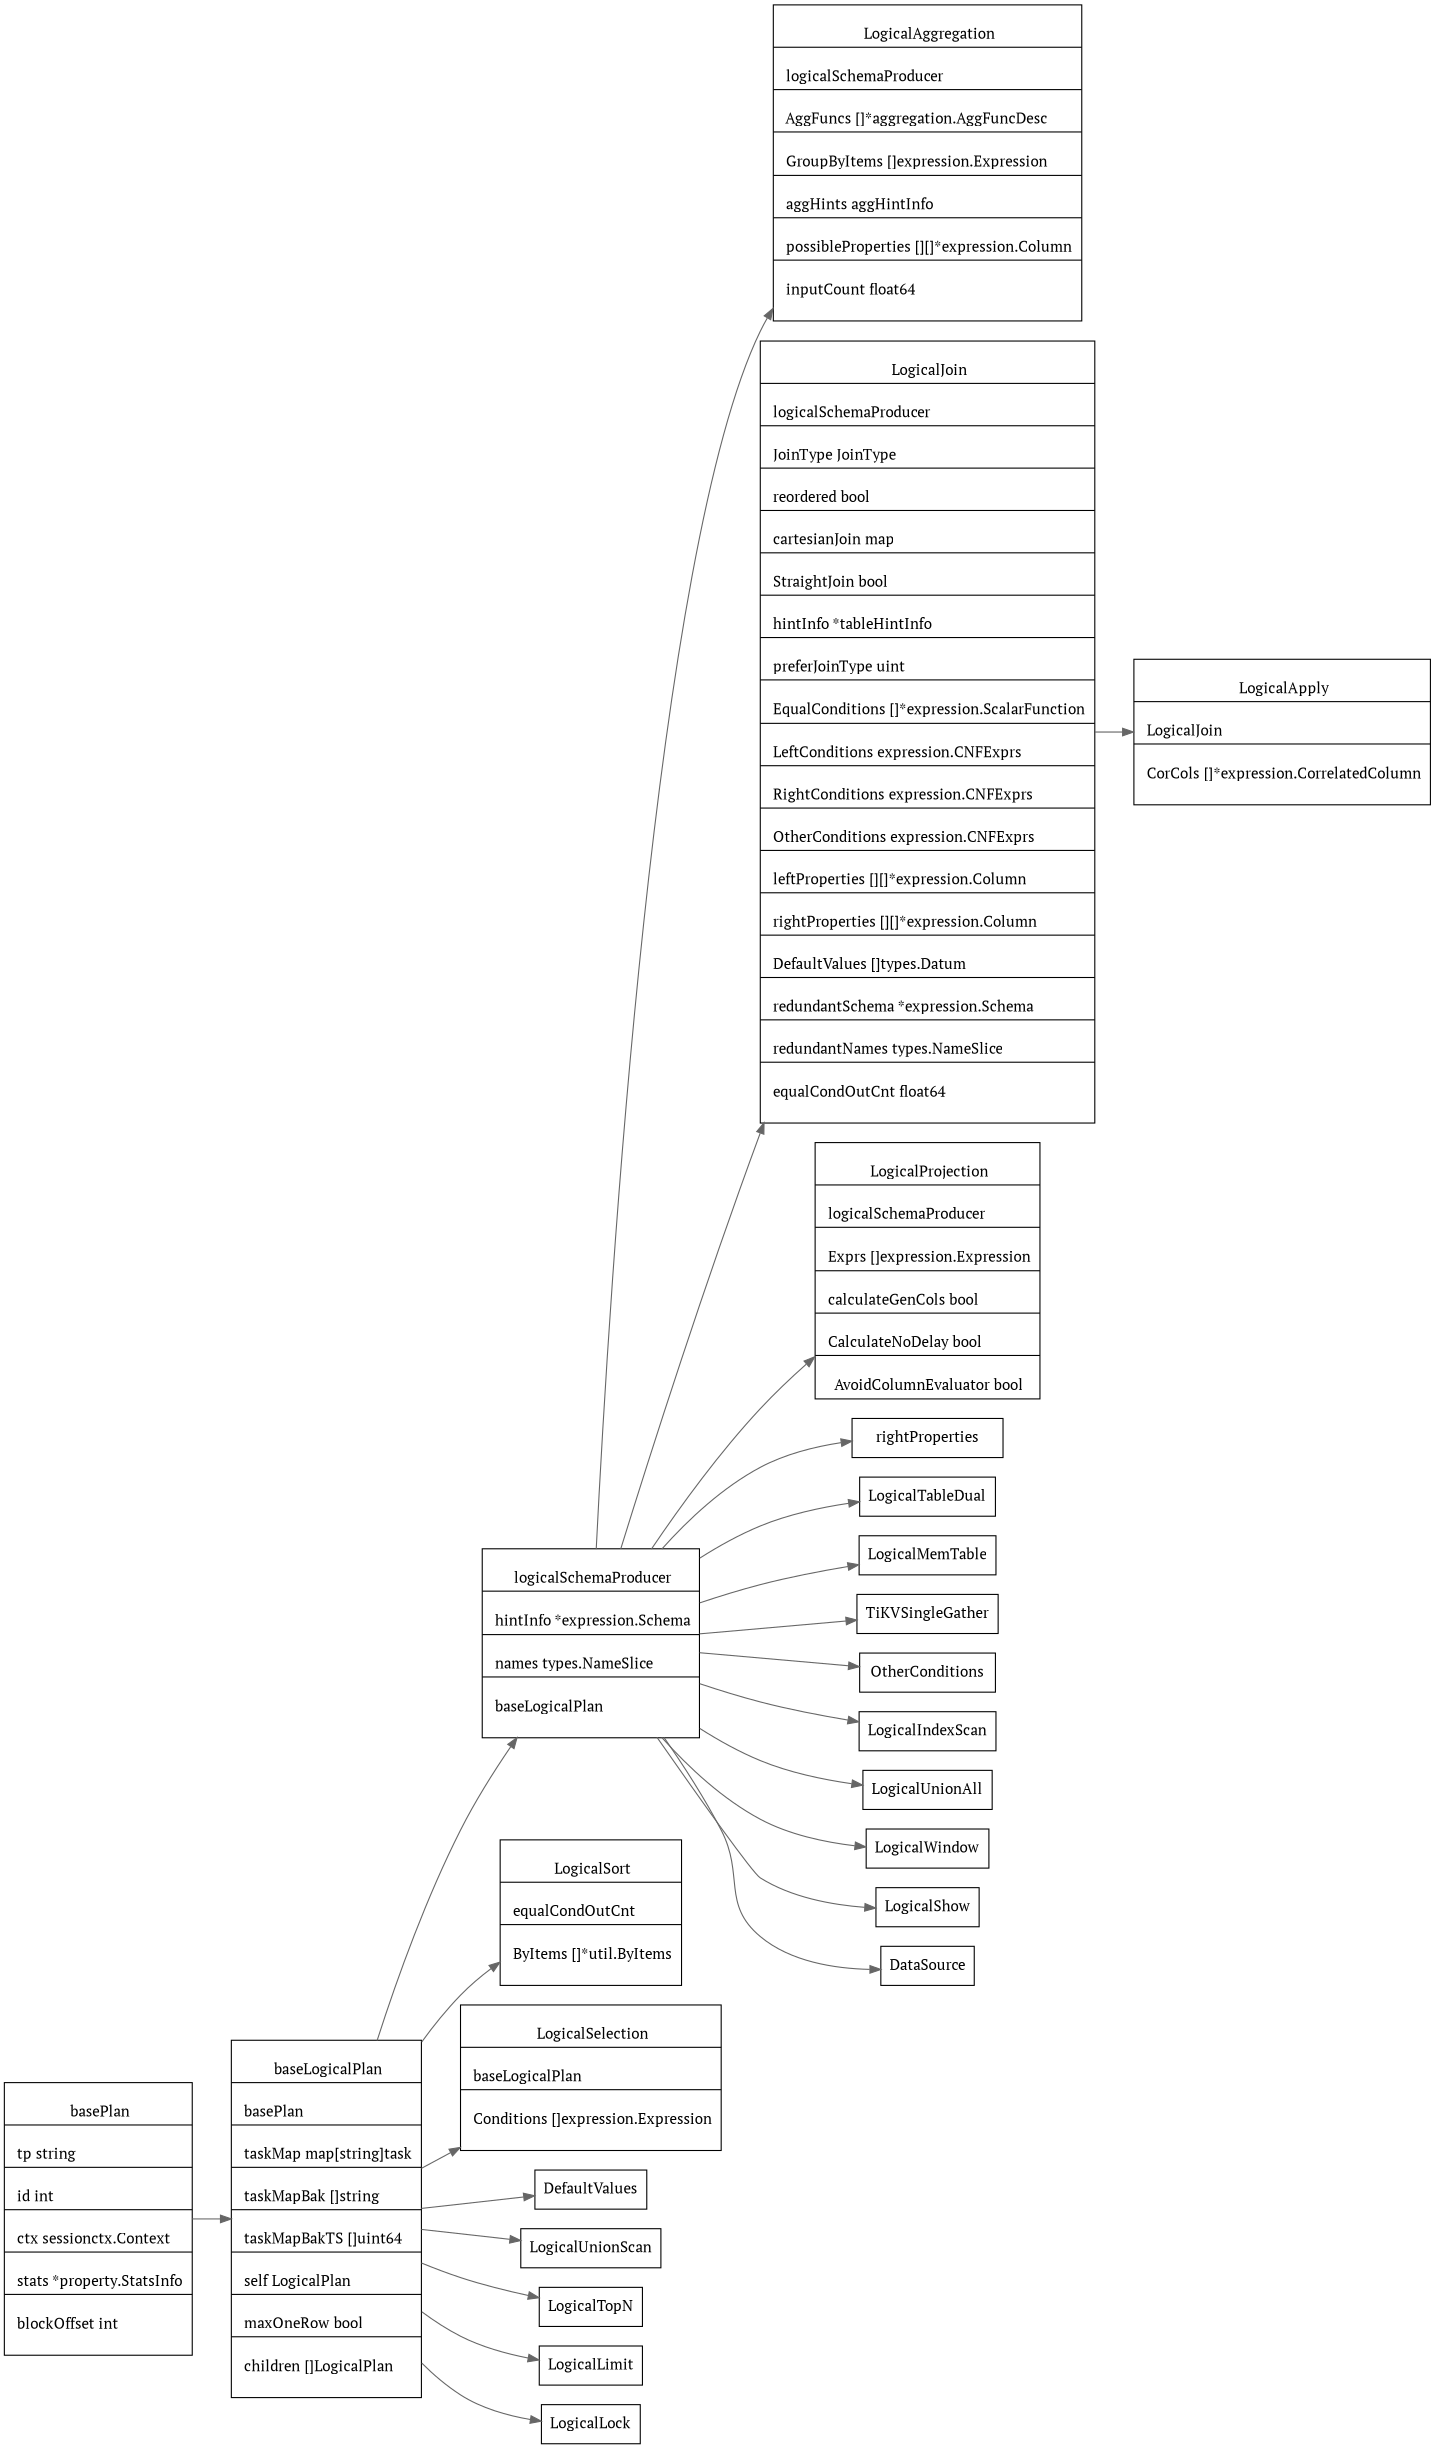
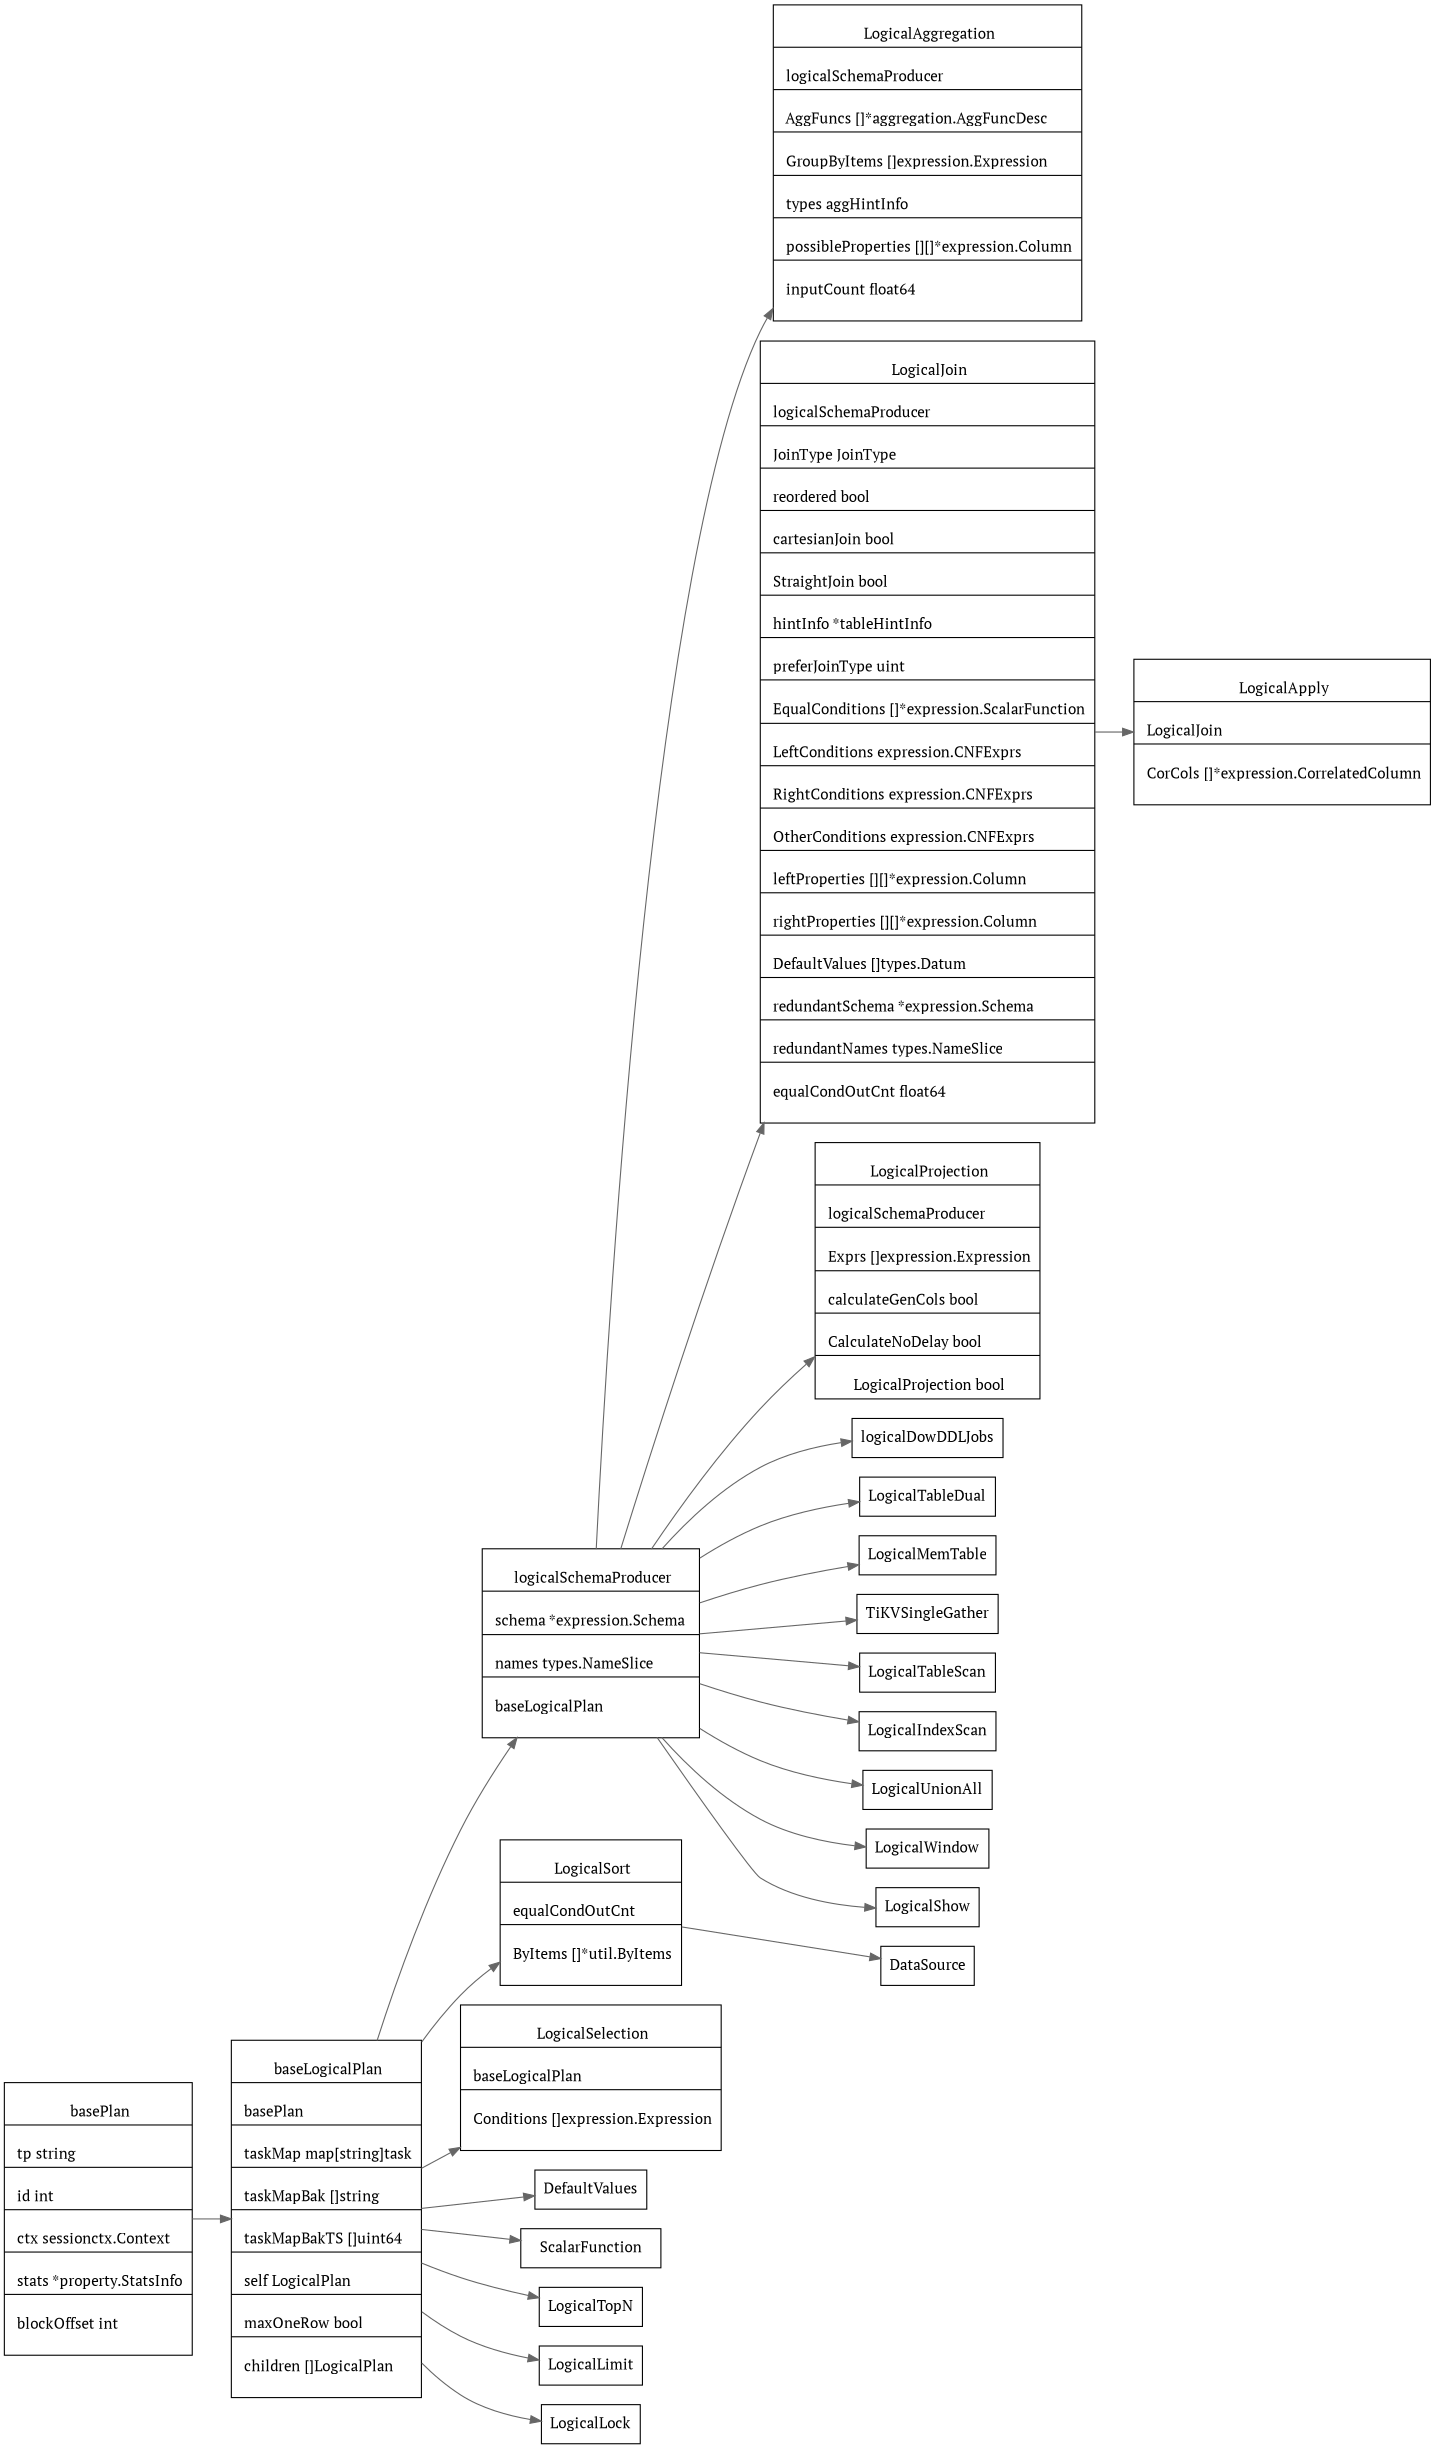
(858, 205) -> (846, 205)
(832, 540) -> (832, 540)
(928, 1385) -> (928, 1385)
(928, 1438) -> (928, 1438)
(591, 1621) -> (588, 1621)
(928, 1673) -> (928, 1673)
(735, 1890) -> (776, 1942)
(591, 2248) -> (591, 2248)
